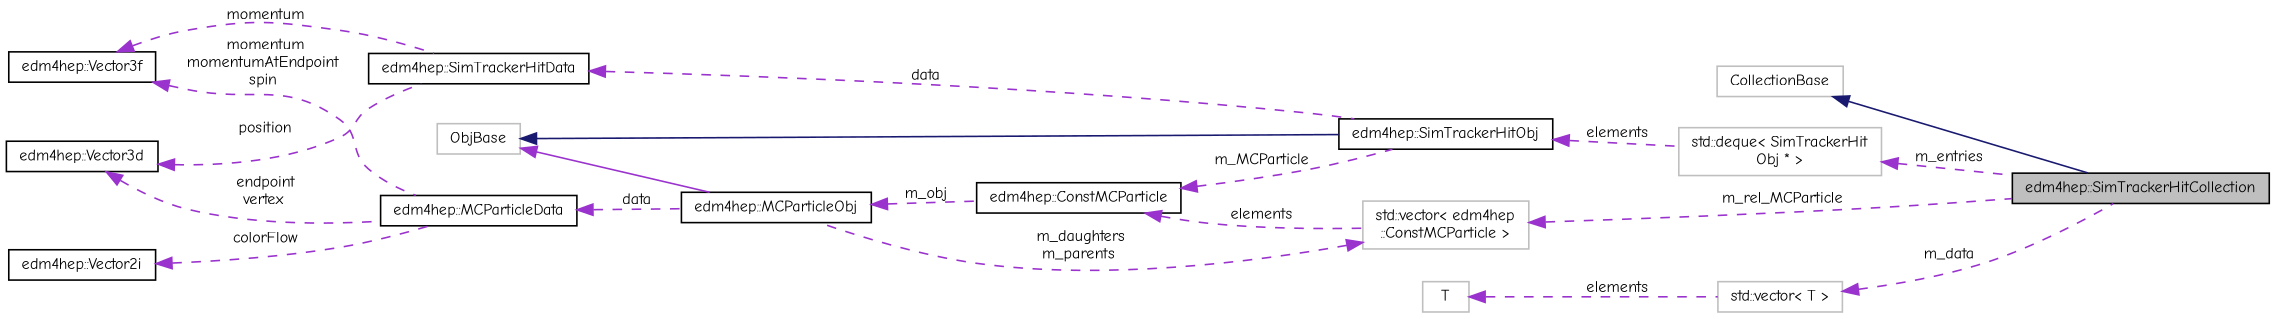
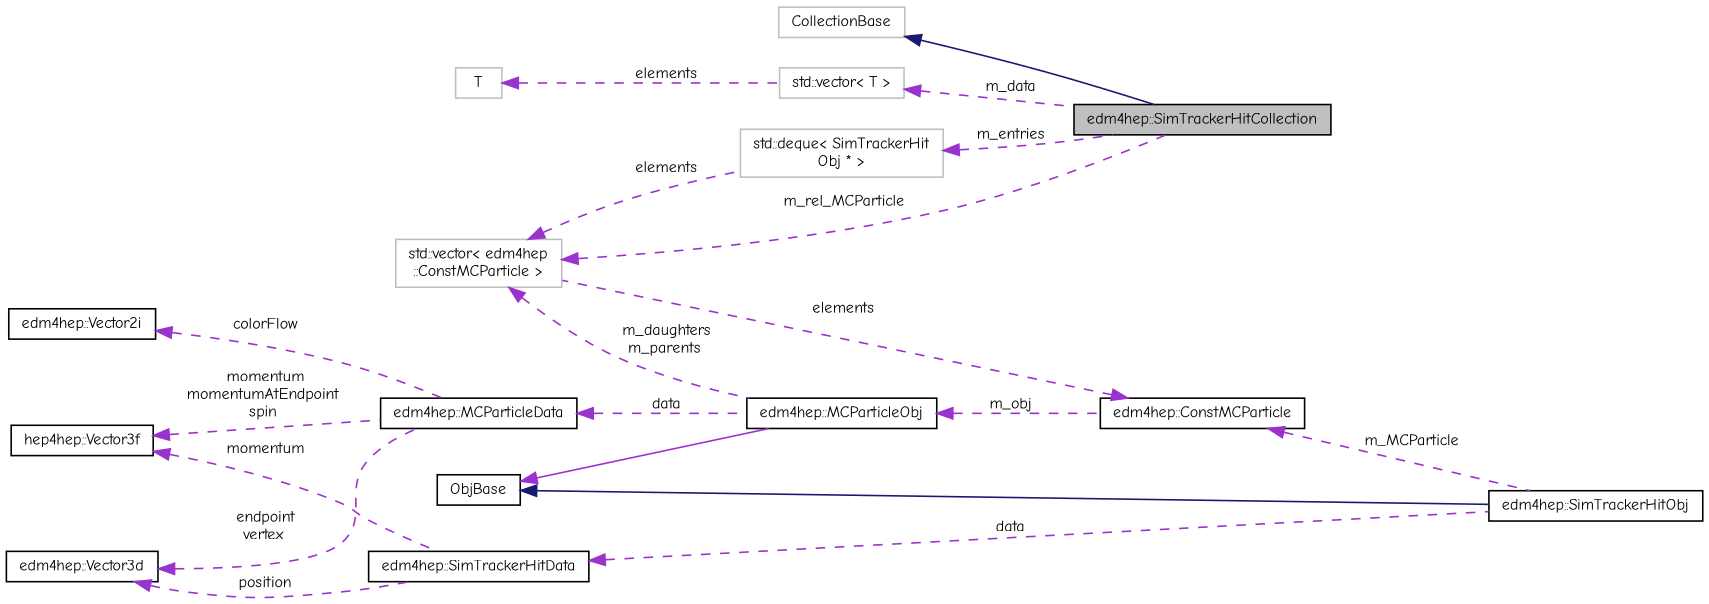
(82, 67) -> (82, 440)
(479, 139) -> (479, 490)
(1624, 143) -> (640, 196)
